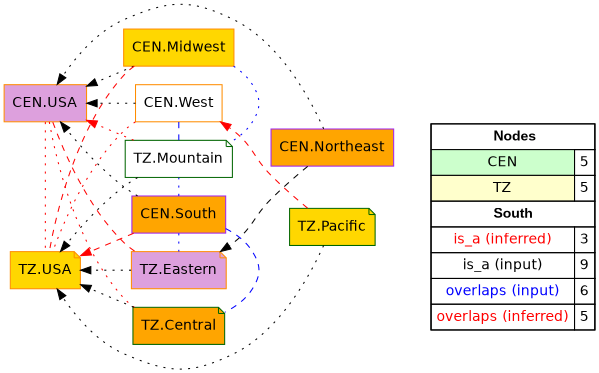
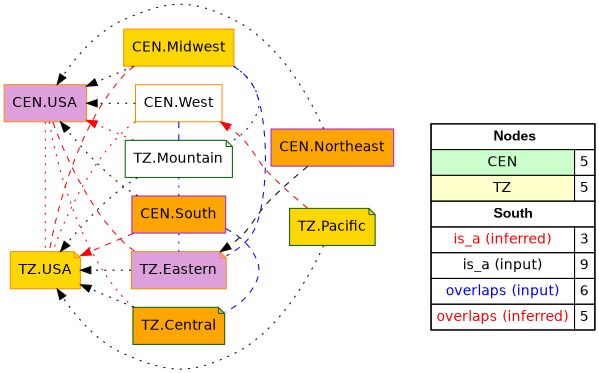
none -> (265, 158)
